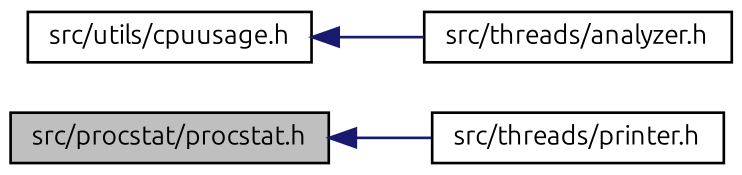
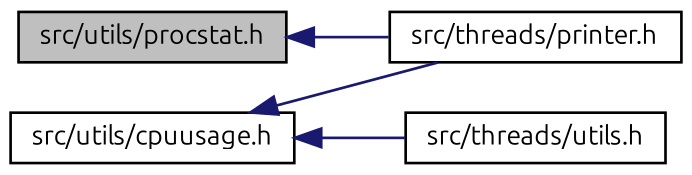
(578, 37) -> (536, 138)
none -> (357, 84)
(170, 138) -> (152, 37)
